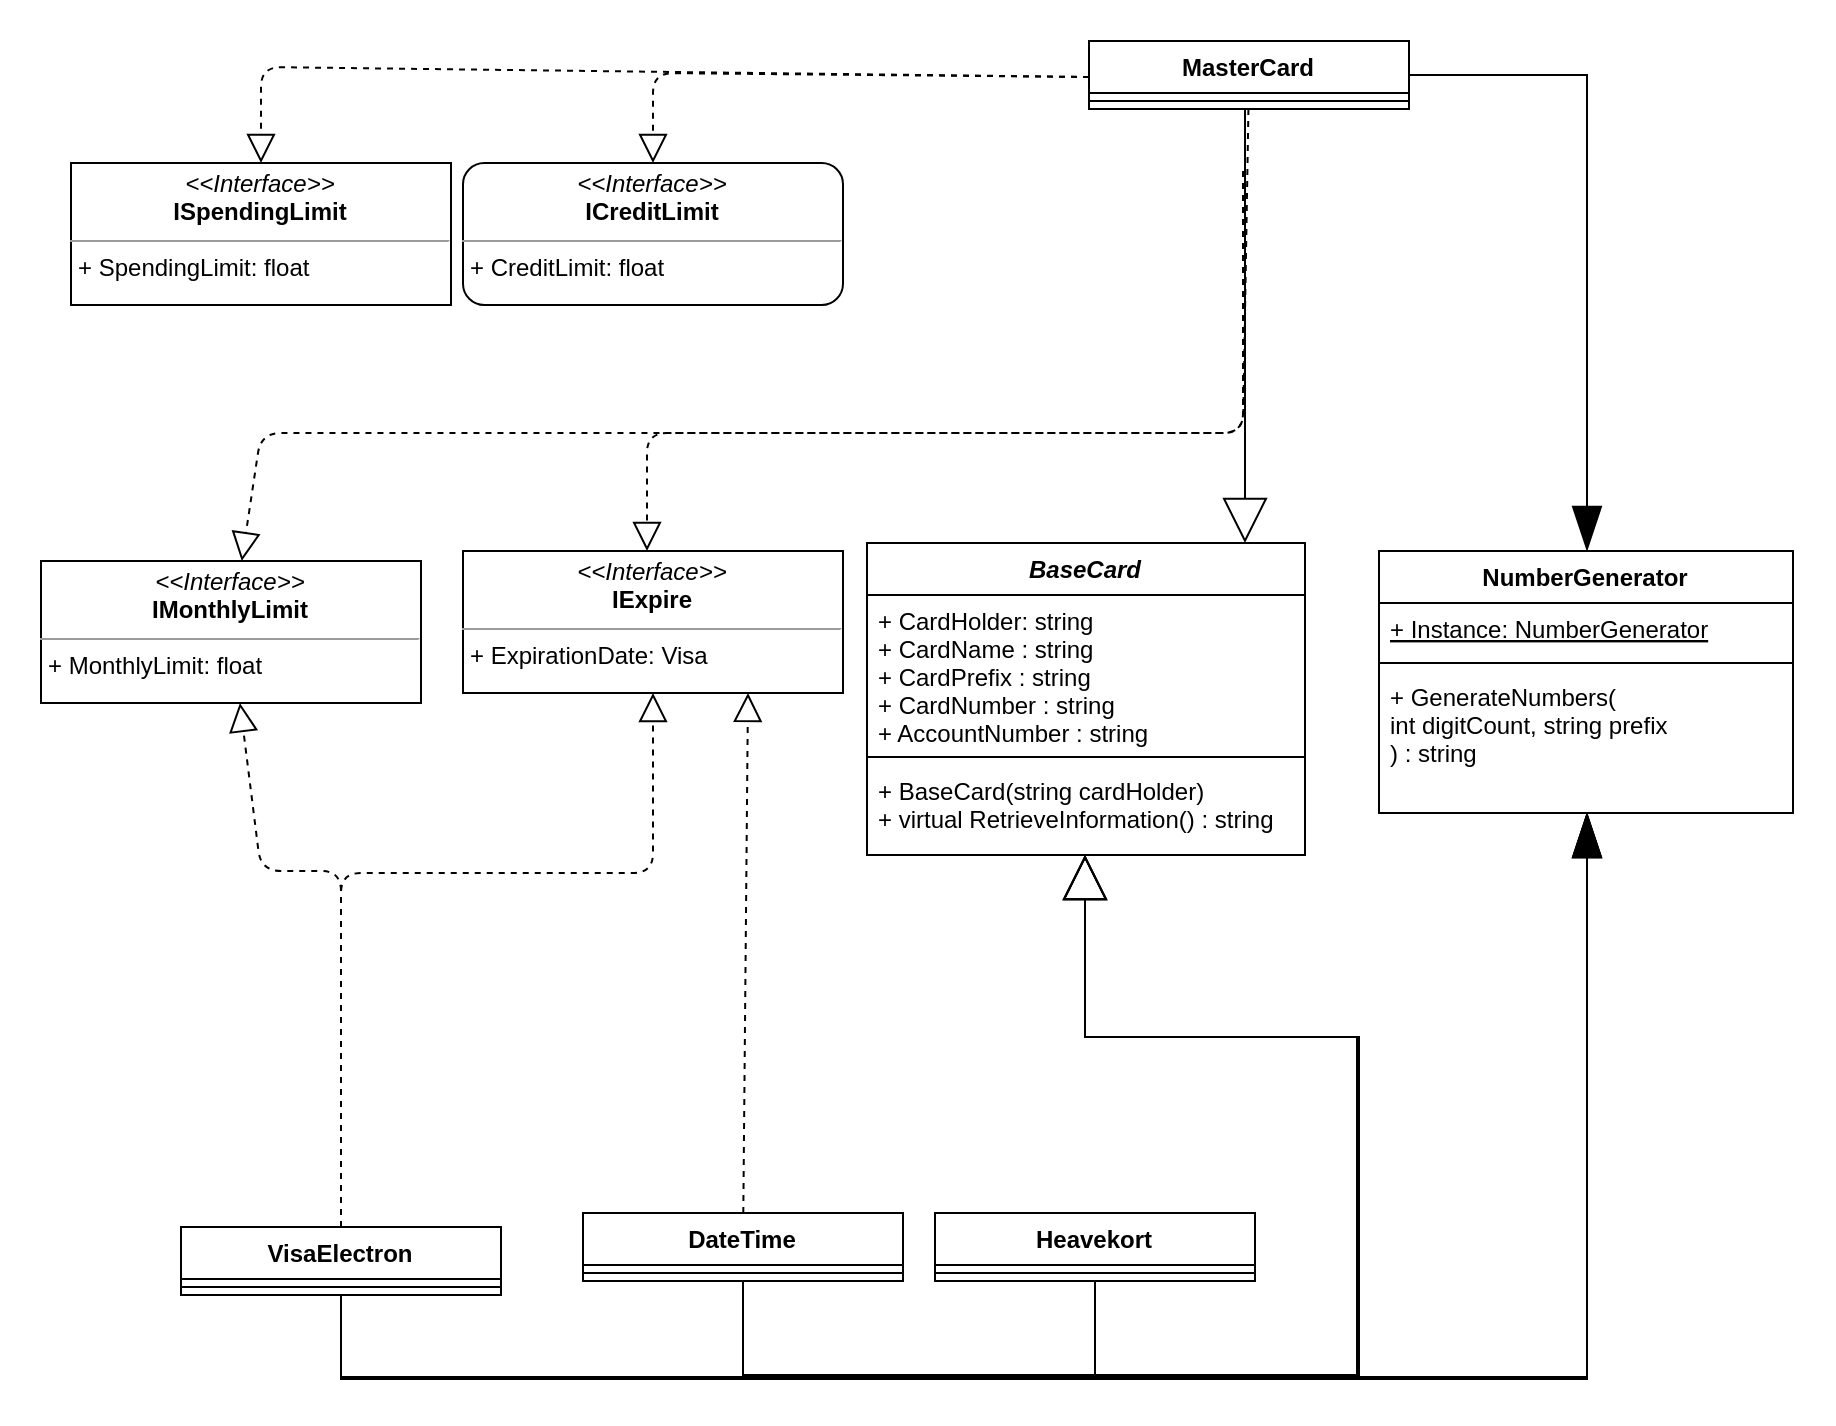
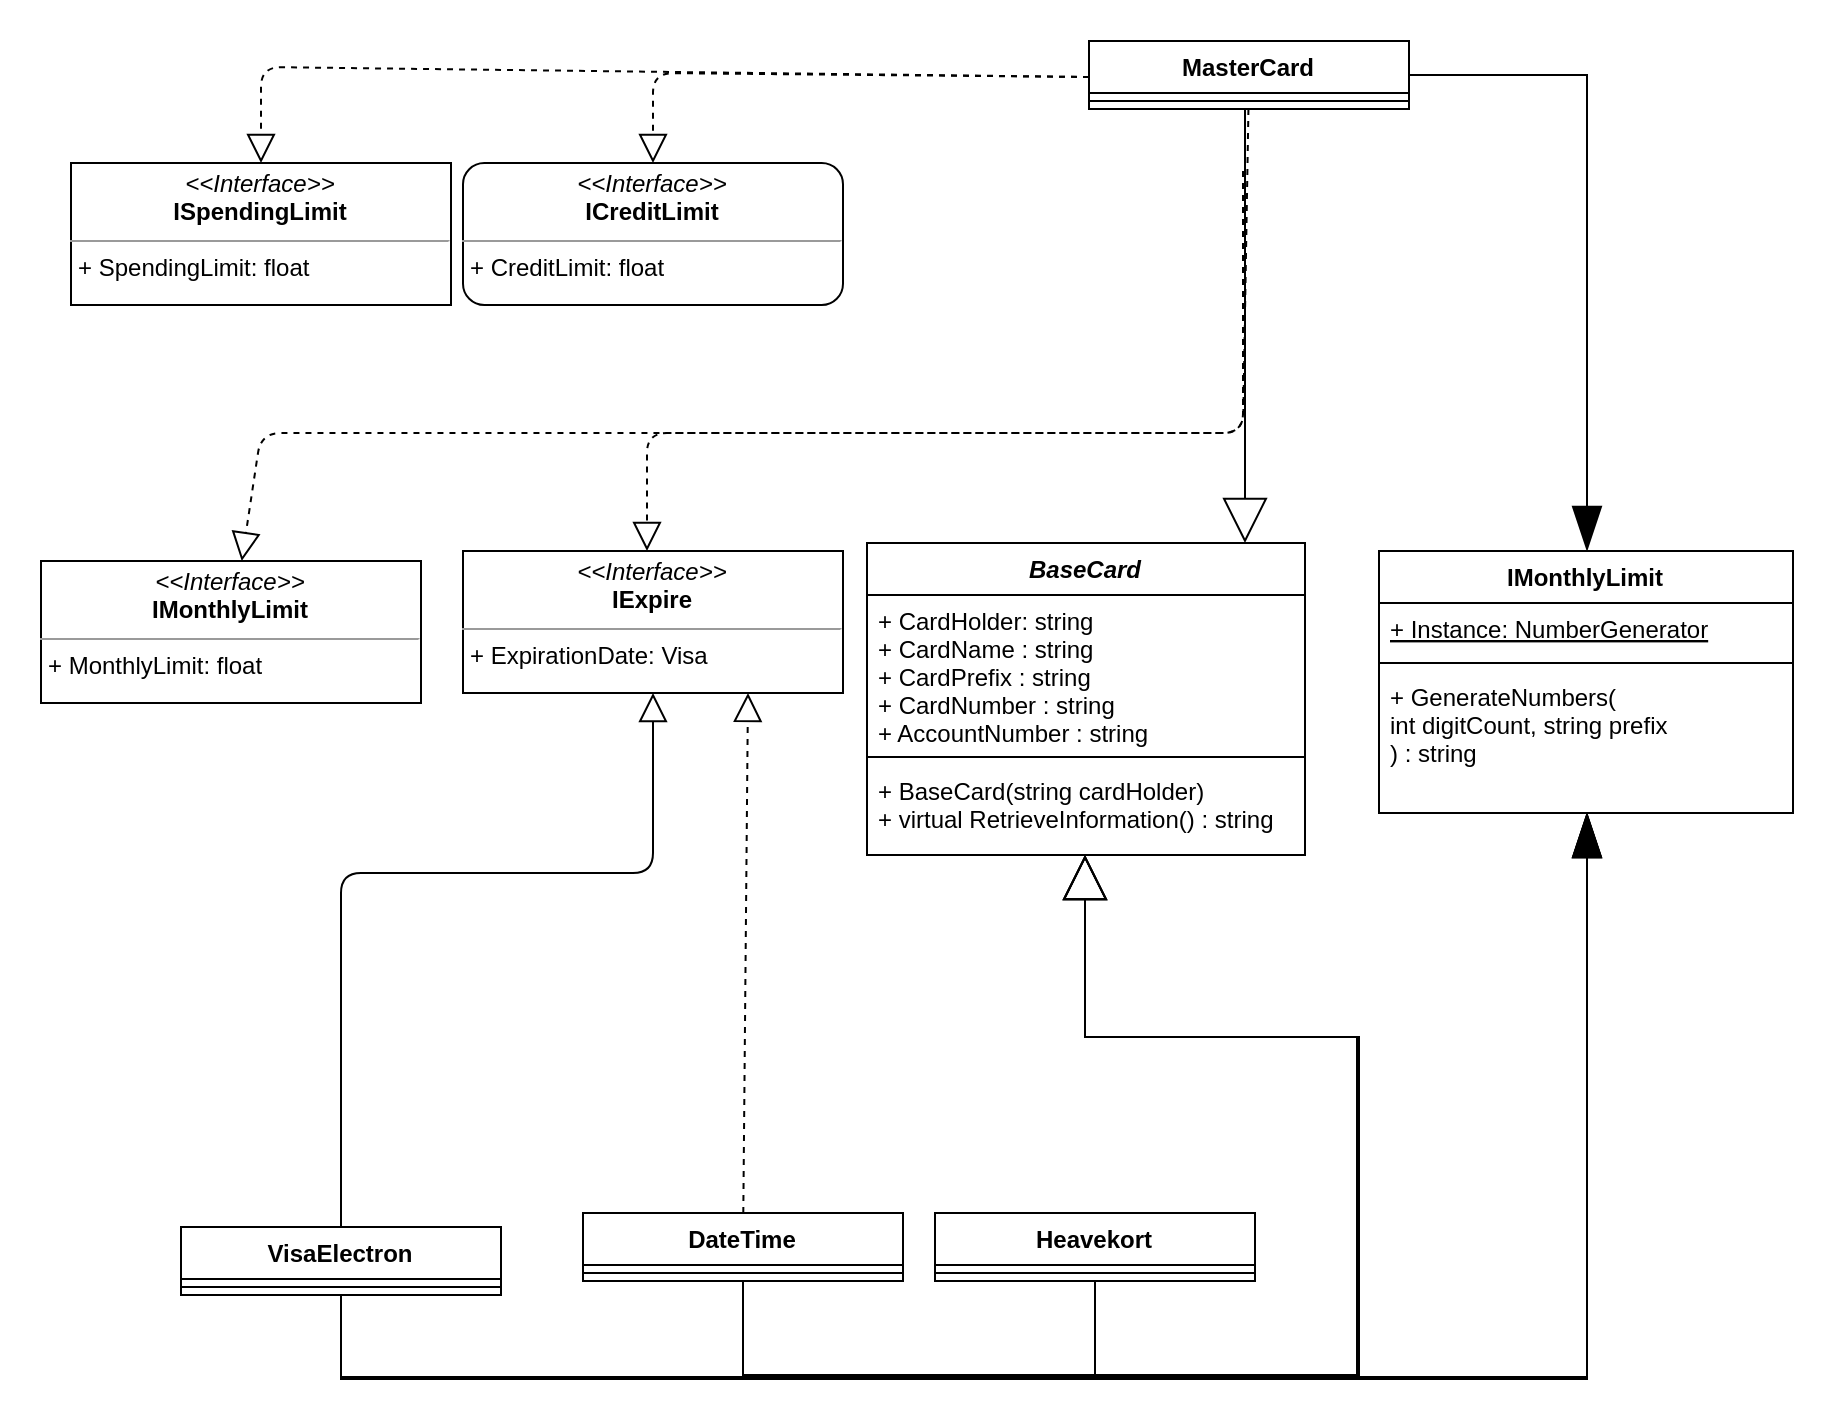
(1585, 578) -> (1585, 578)
(256, 834) -> none
(567, 873) -> (567, 873)
